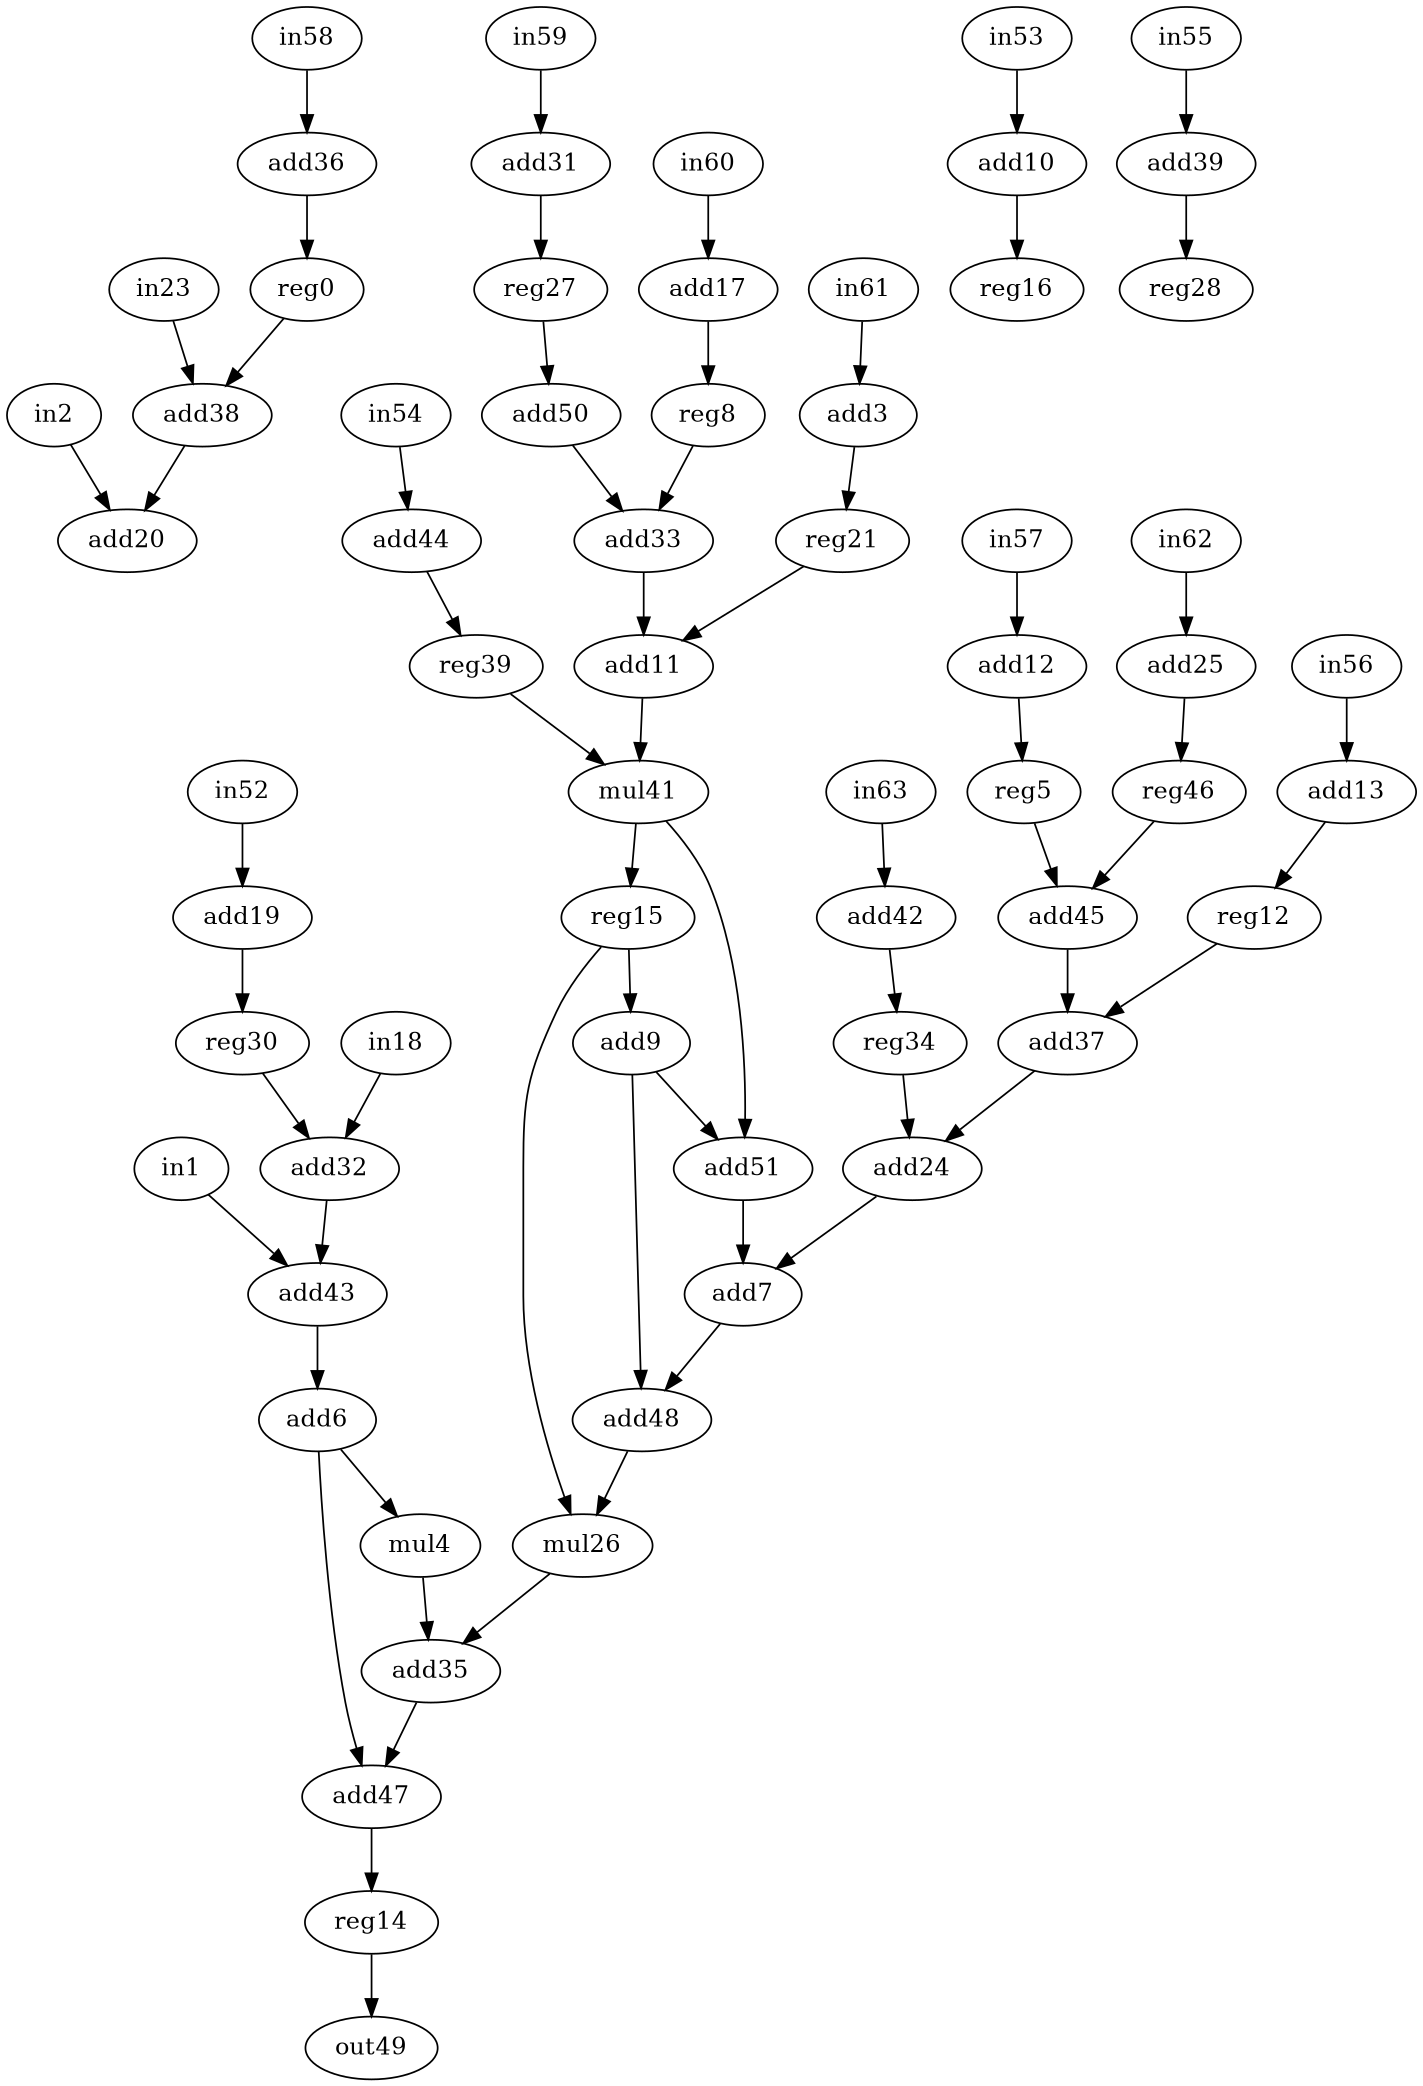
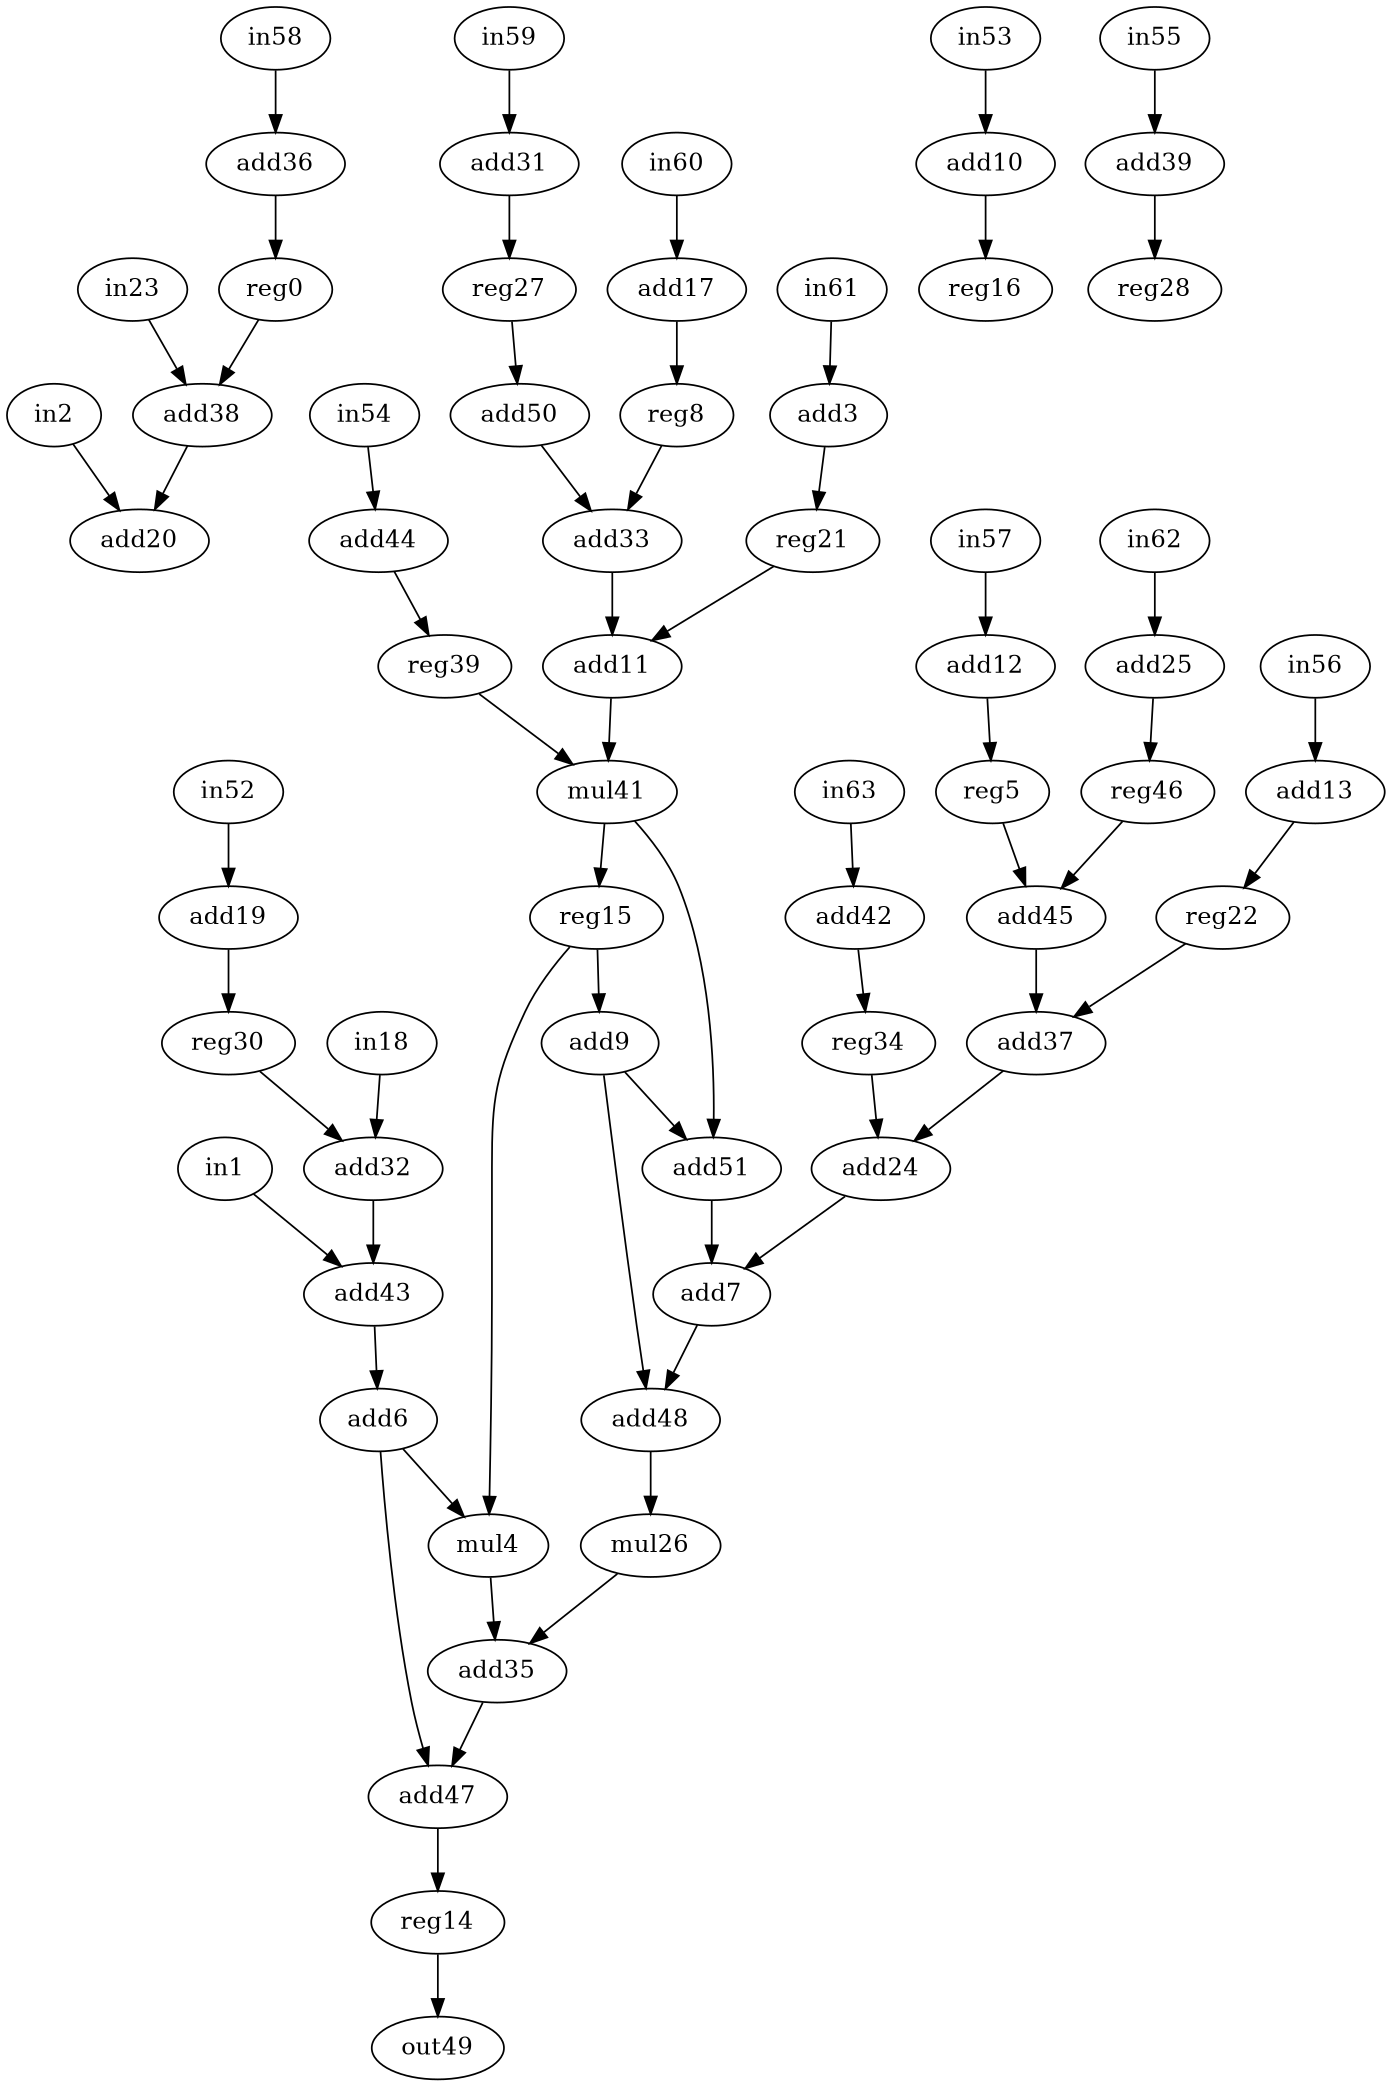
(1254, 918) -> (1223, 918)
(523, 1215) -> (492, 1212)
